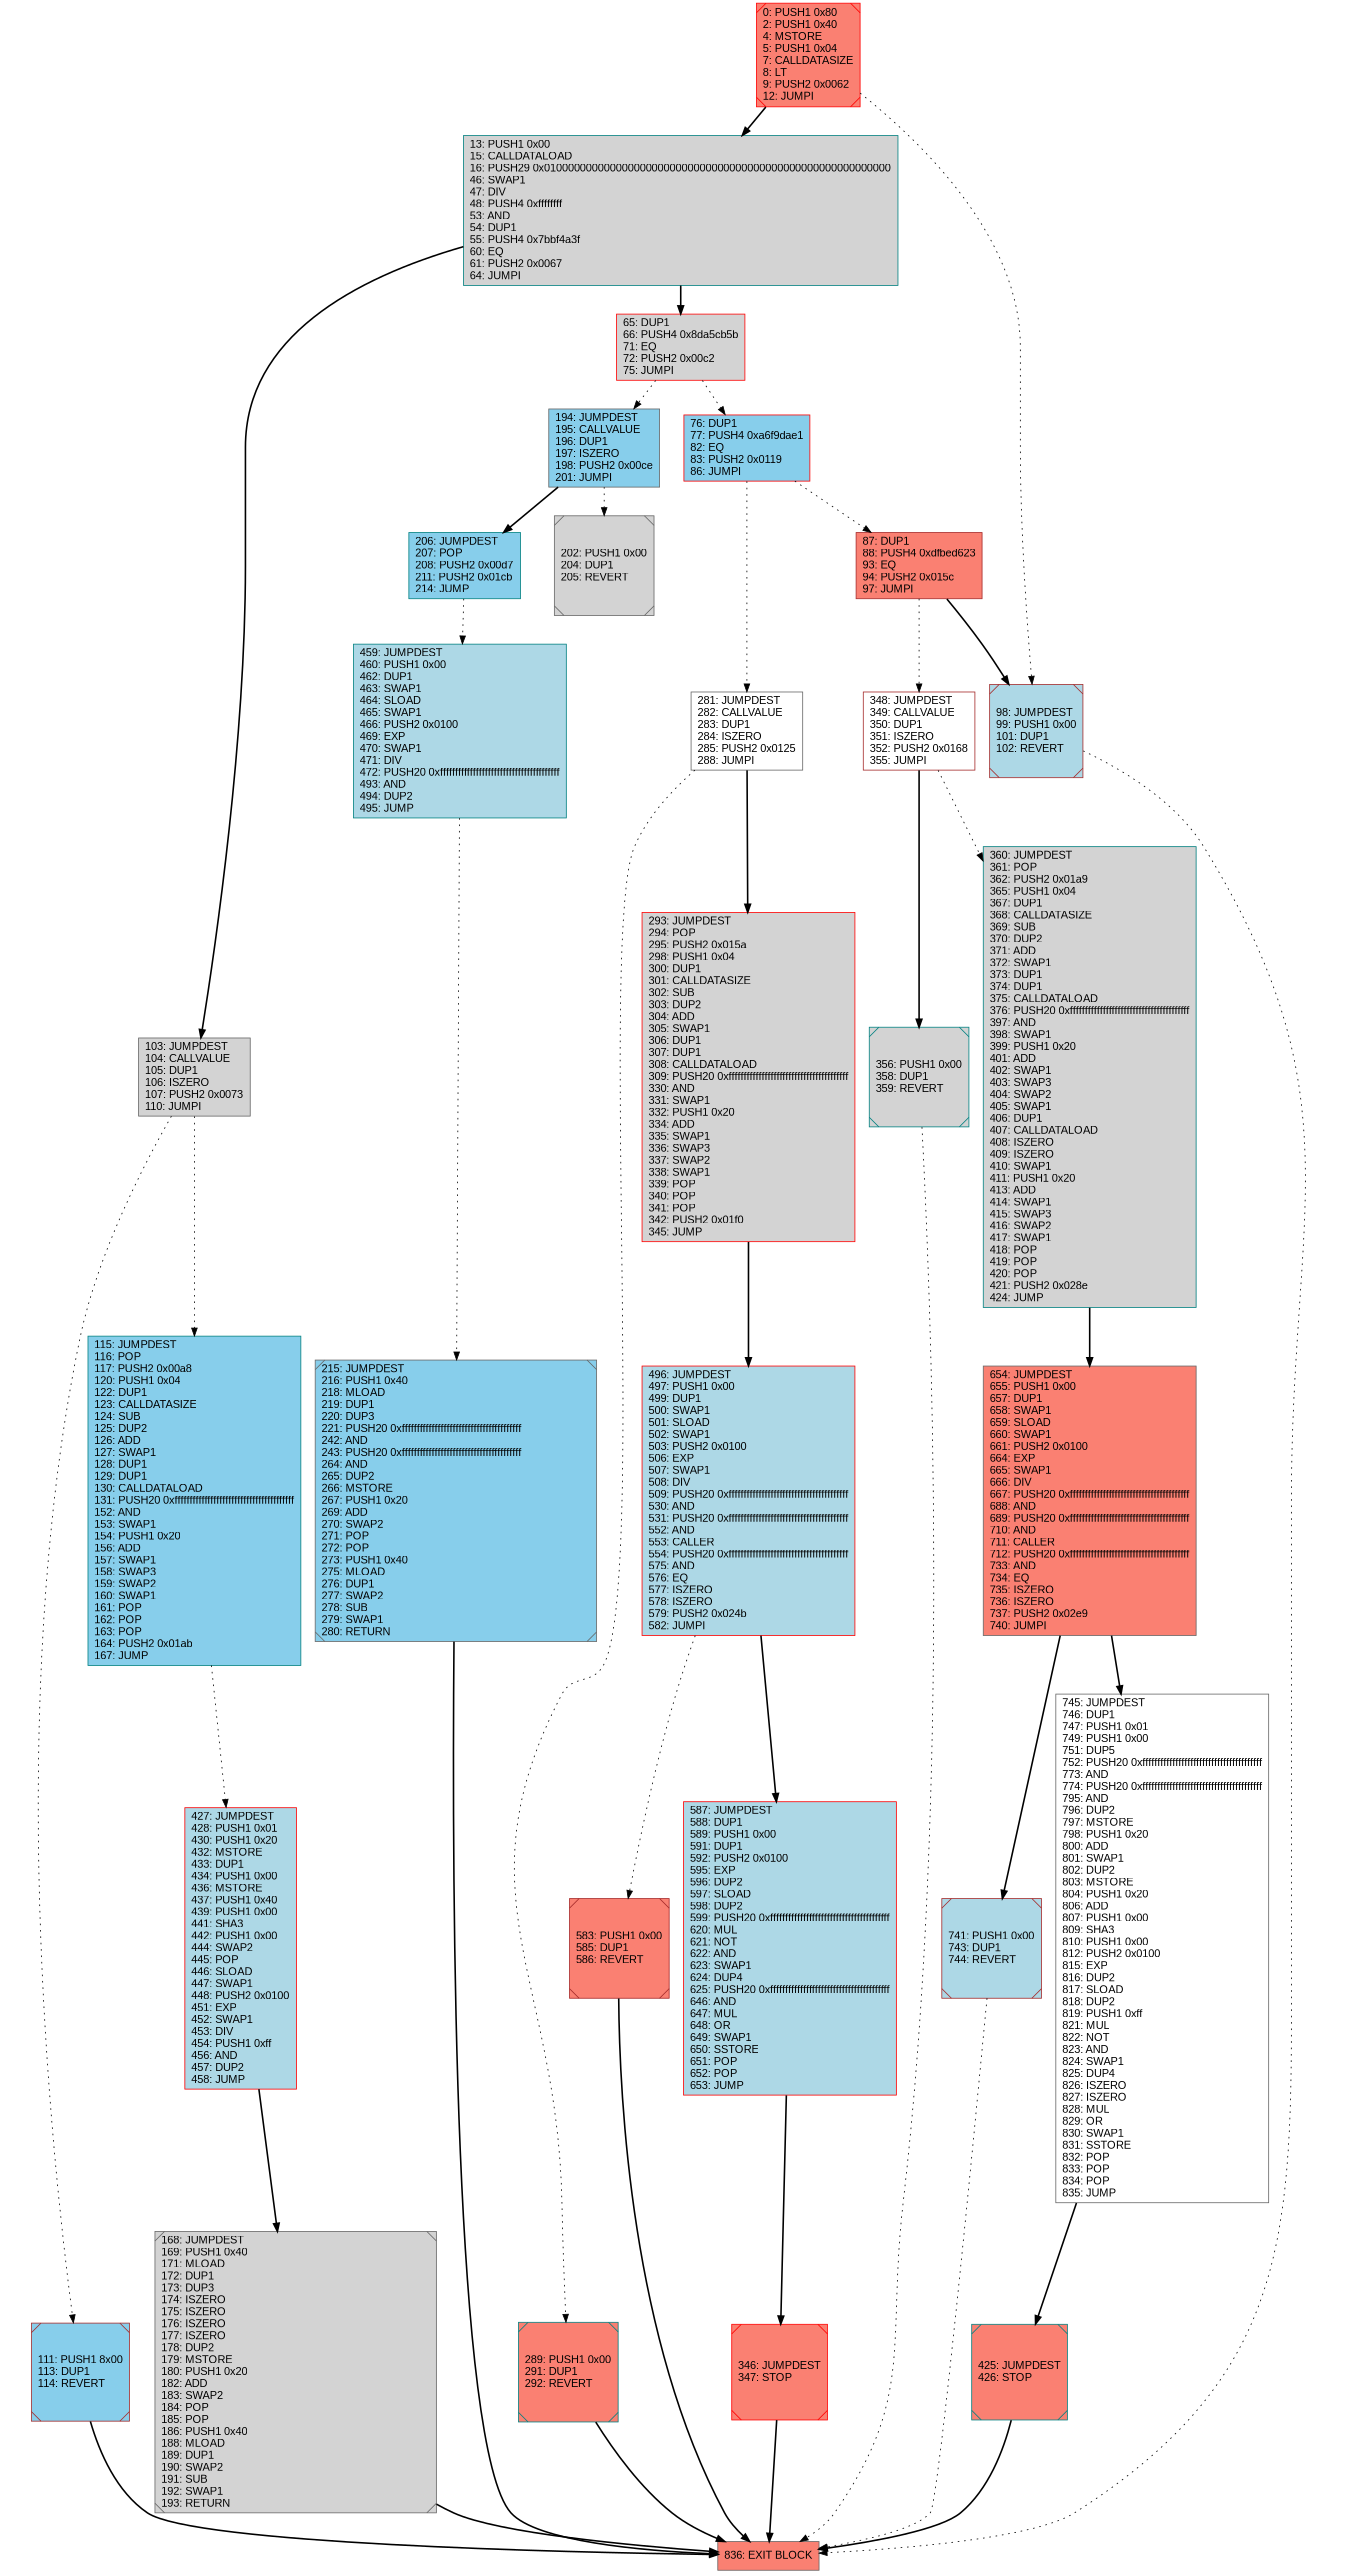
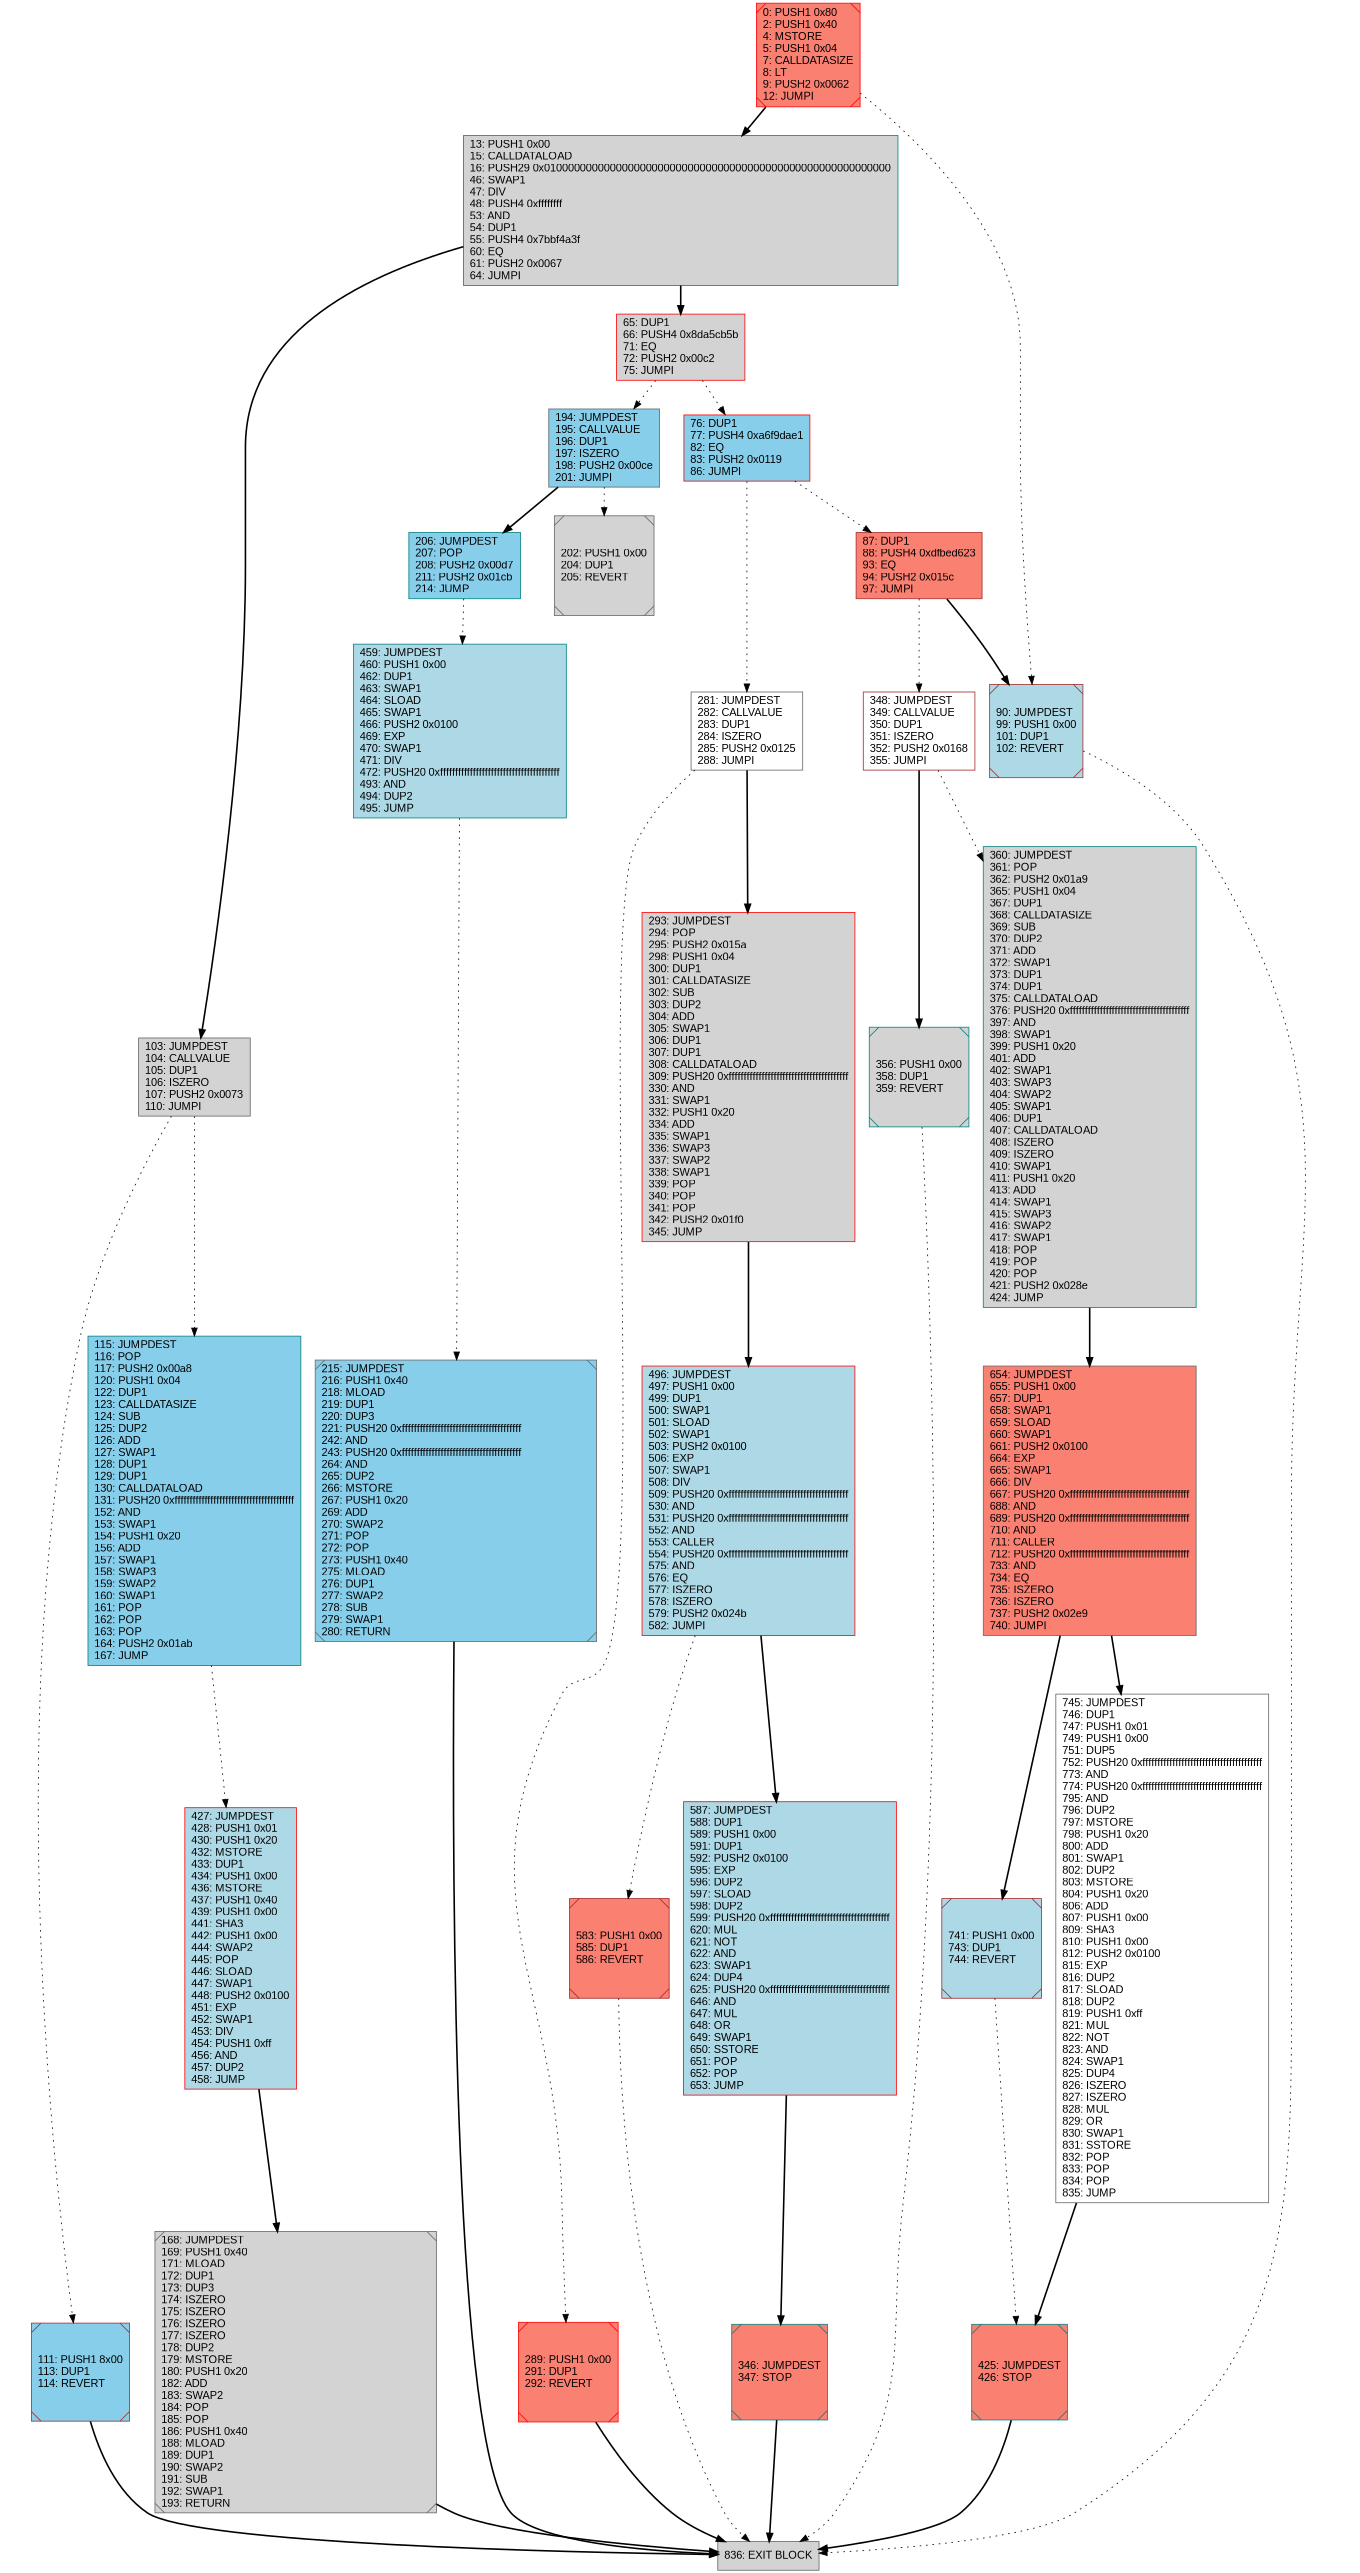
(1036, 731) -> (1036, 731)
(646, 2277) -> (646, 2277)
(956, 2311) -> (1005, 2157)
(568, 2372) -> (568, 2372)
(780, 2372) -> (780, 2372)
(768, 2556) -> (768, 2556)
